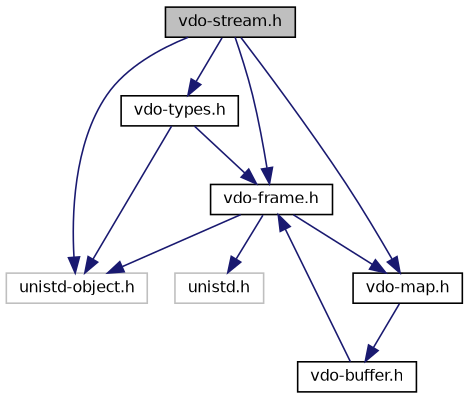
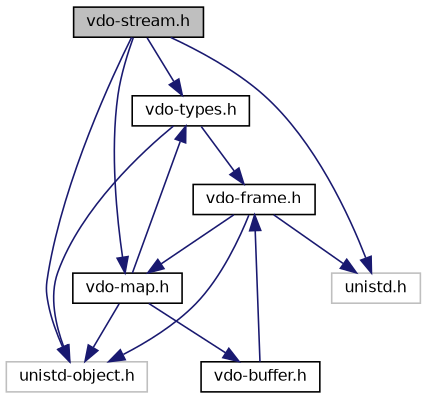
(254, 102) -> (292, 126)
none -> (156, 207)
none -> (106, 326)
